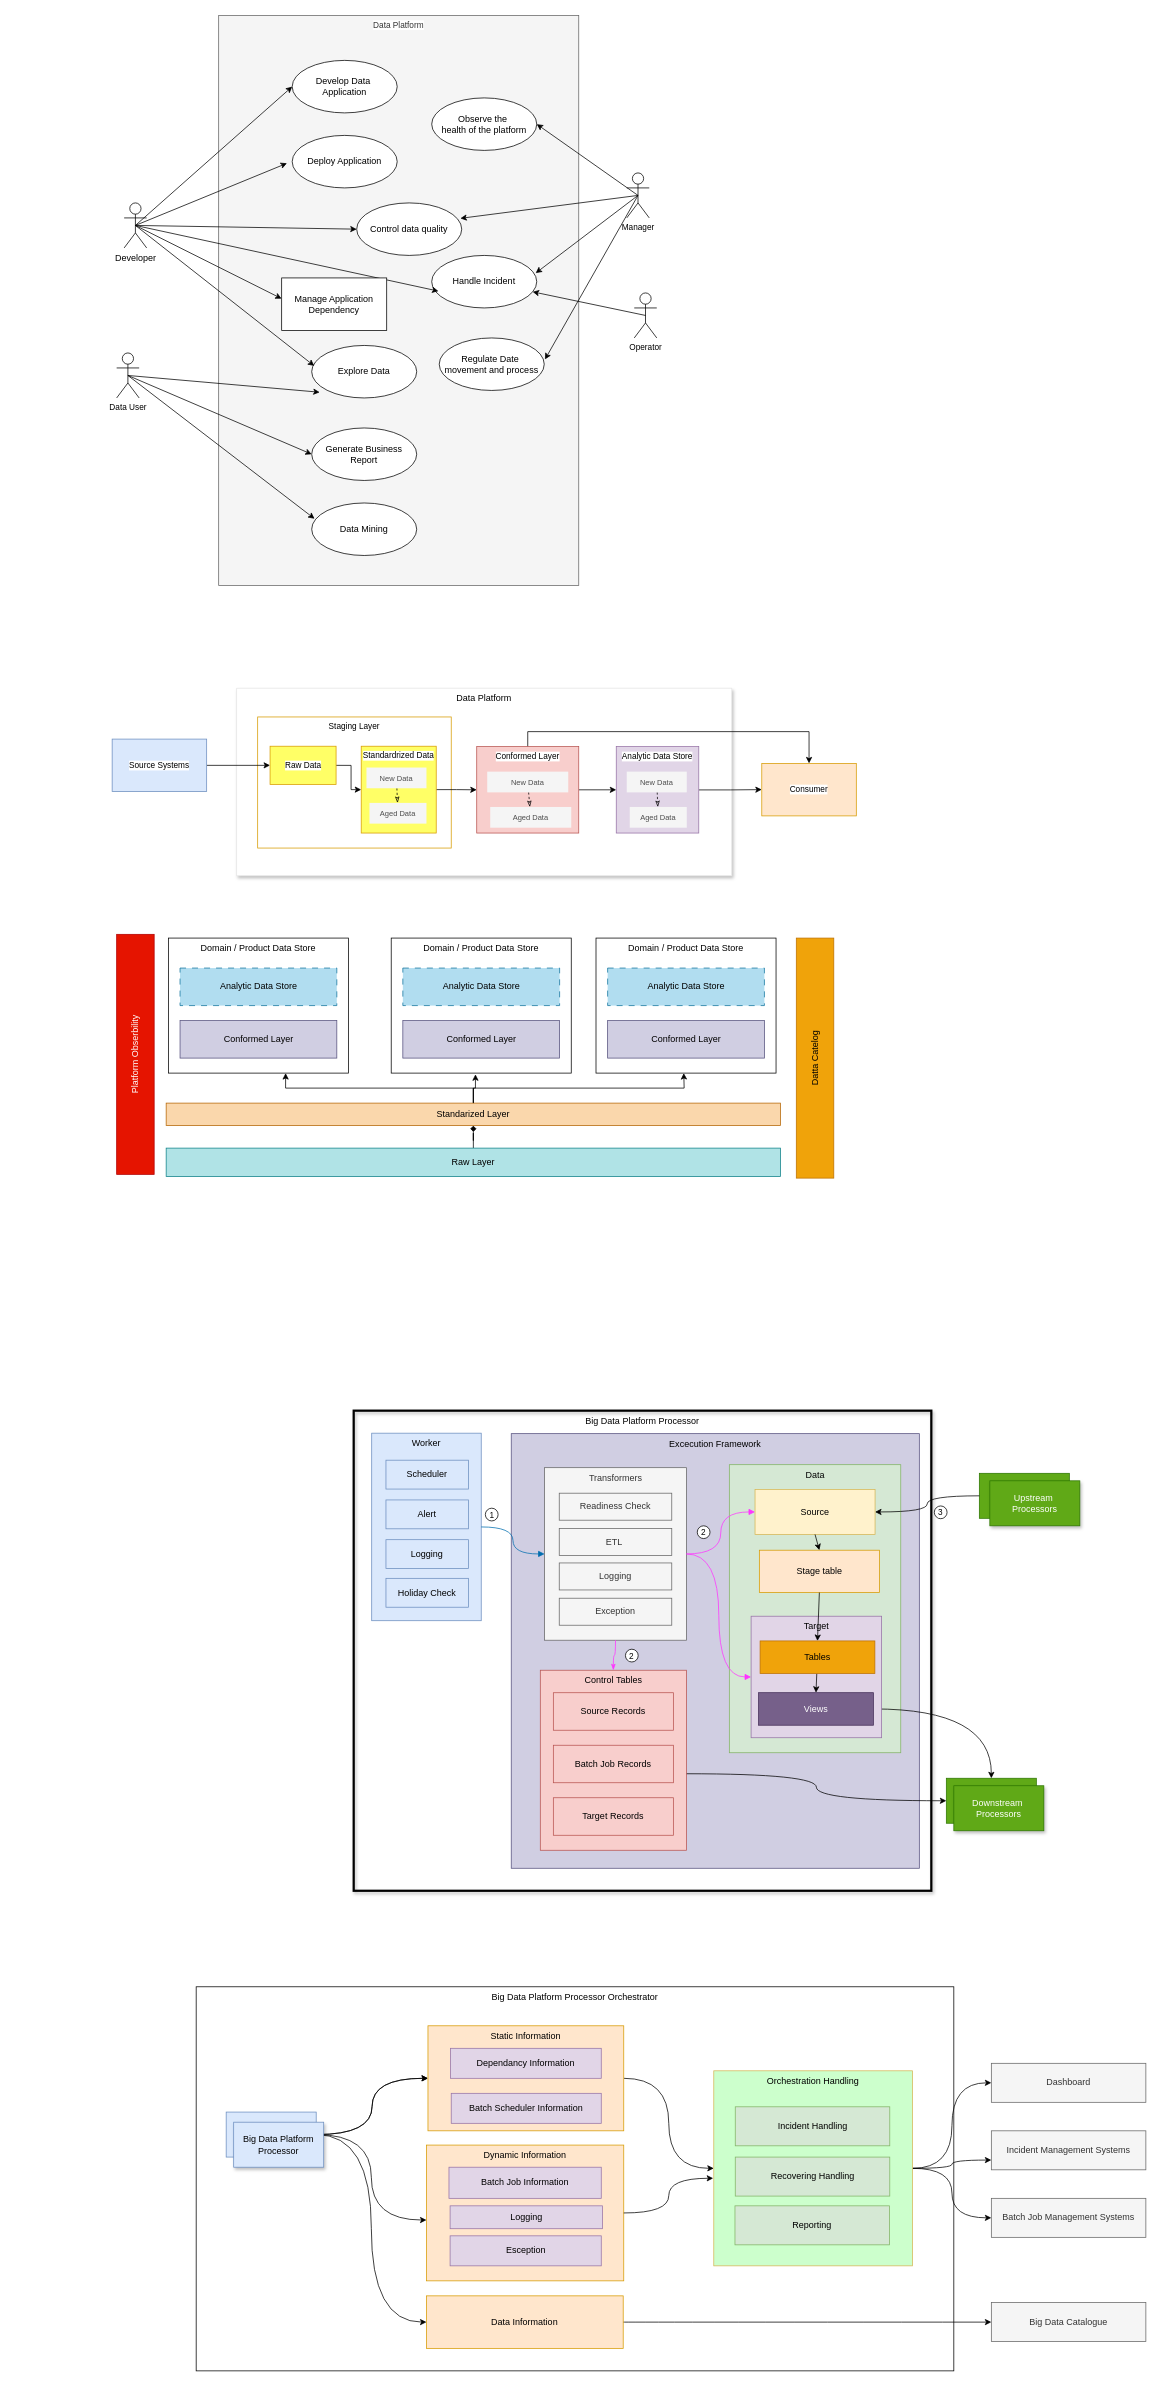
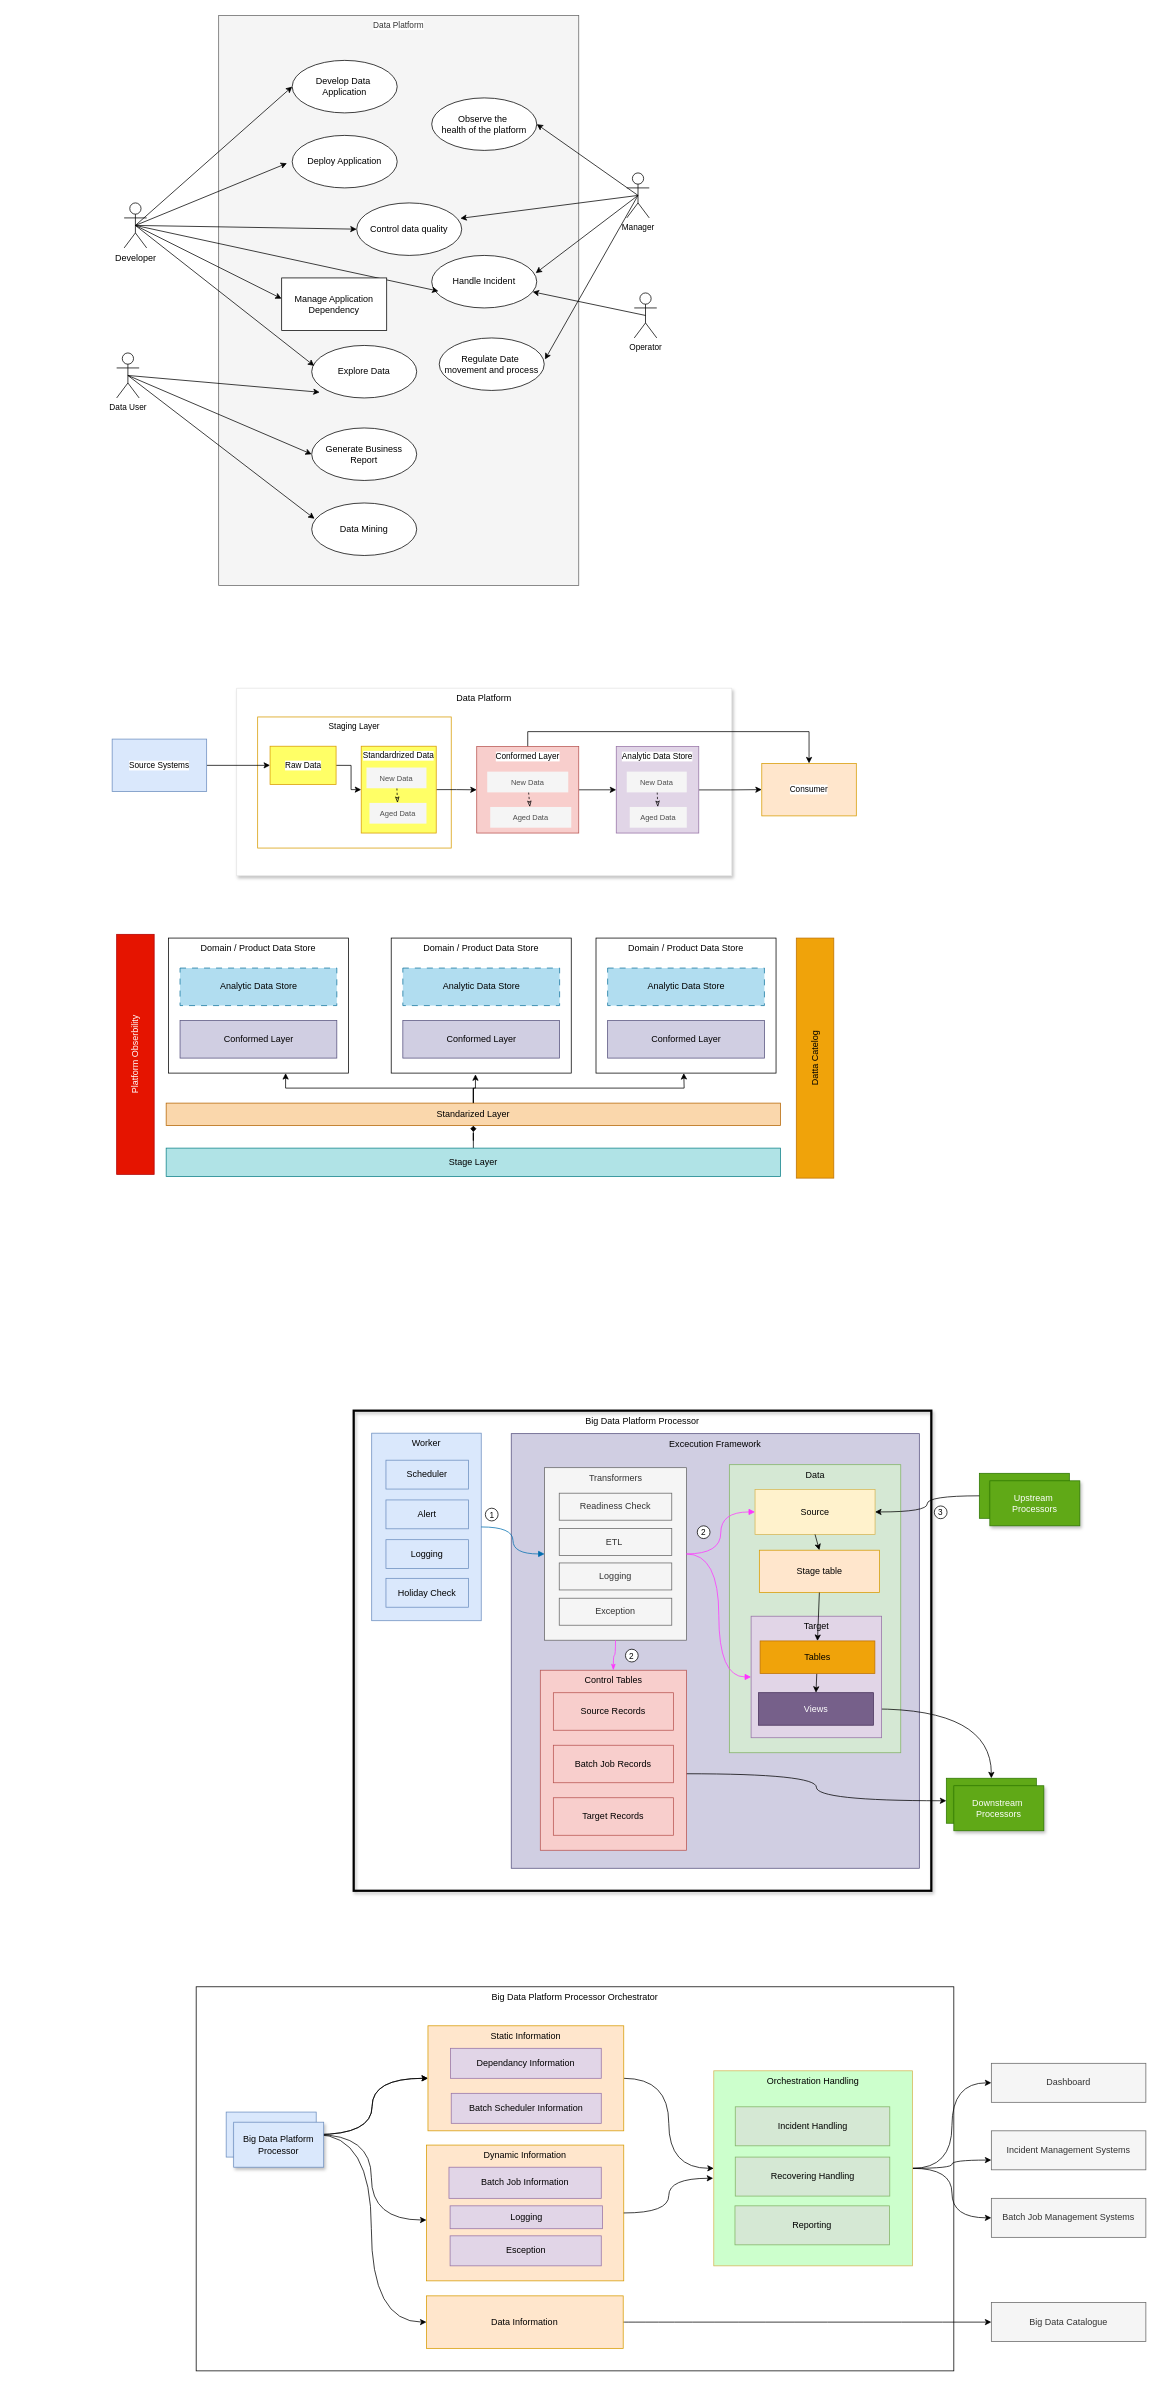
(473, 1162) -> (473, 1162)
